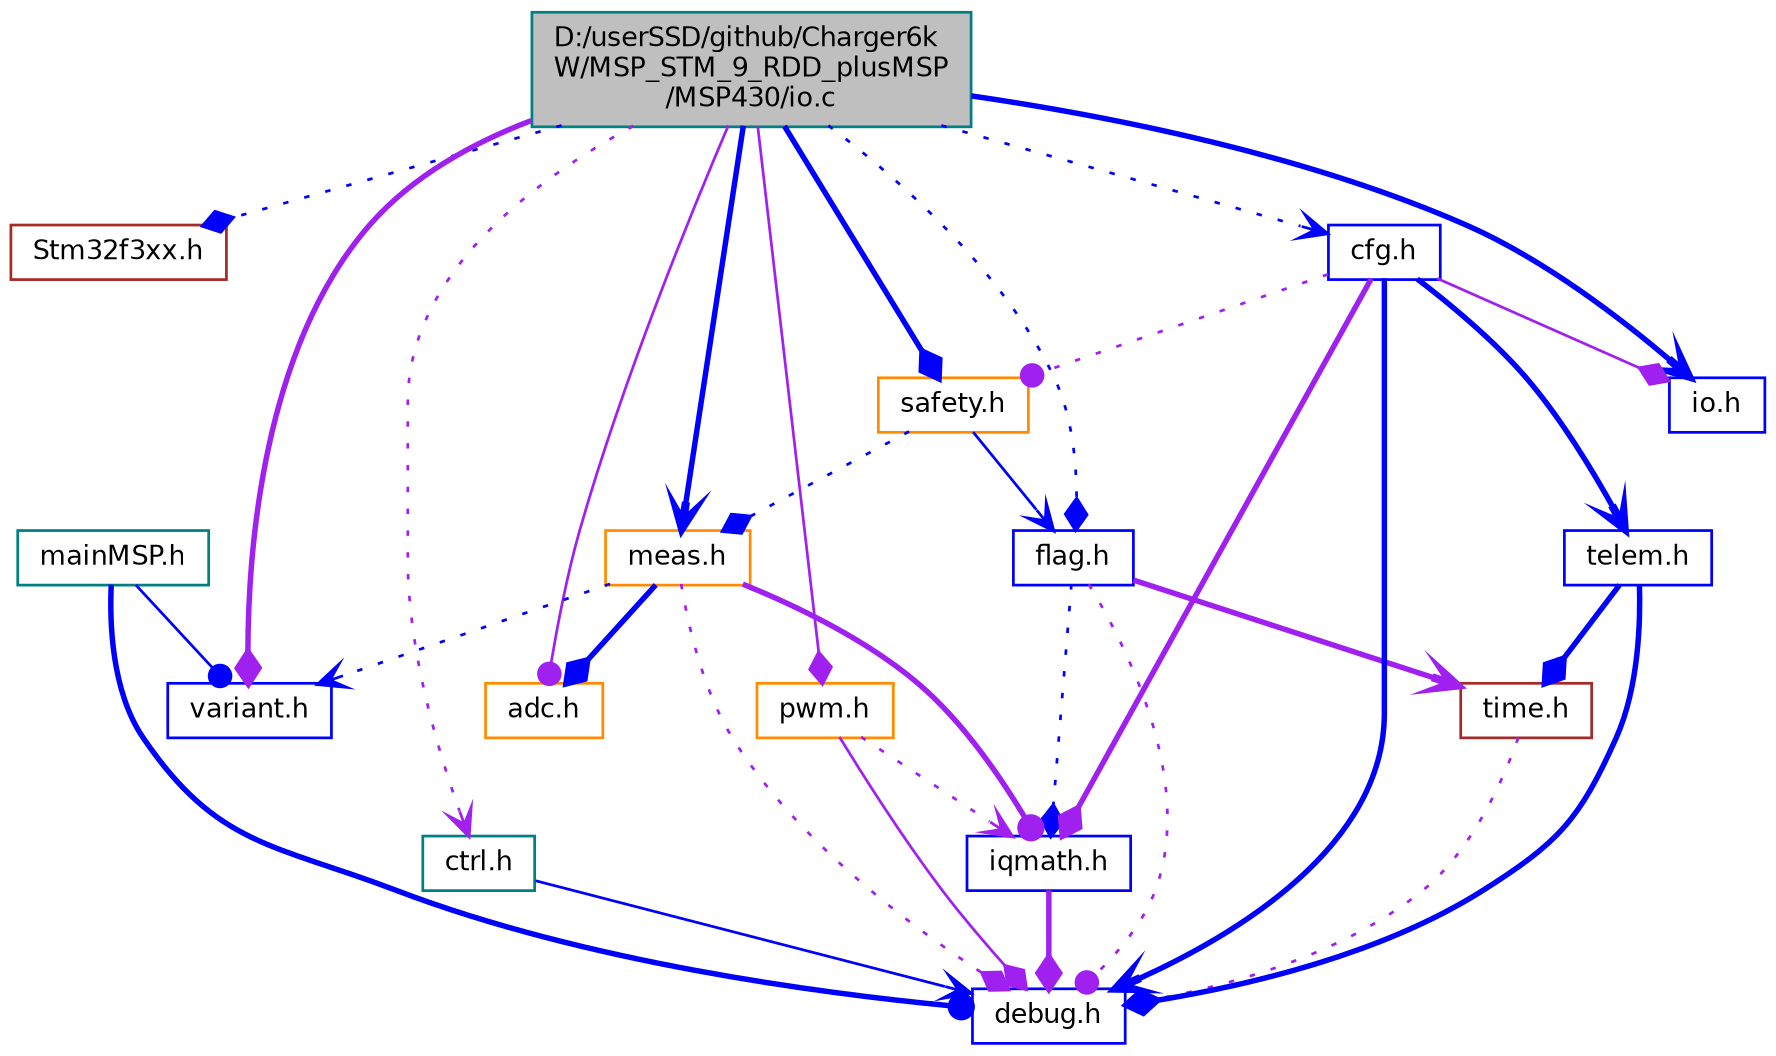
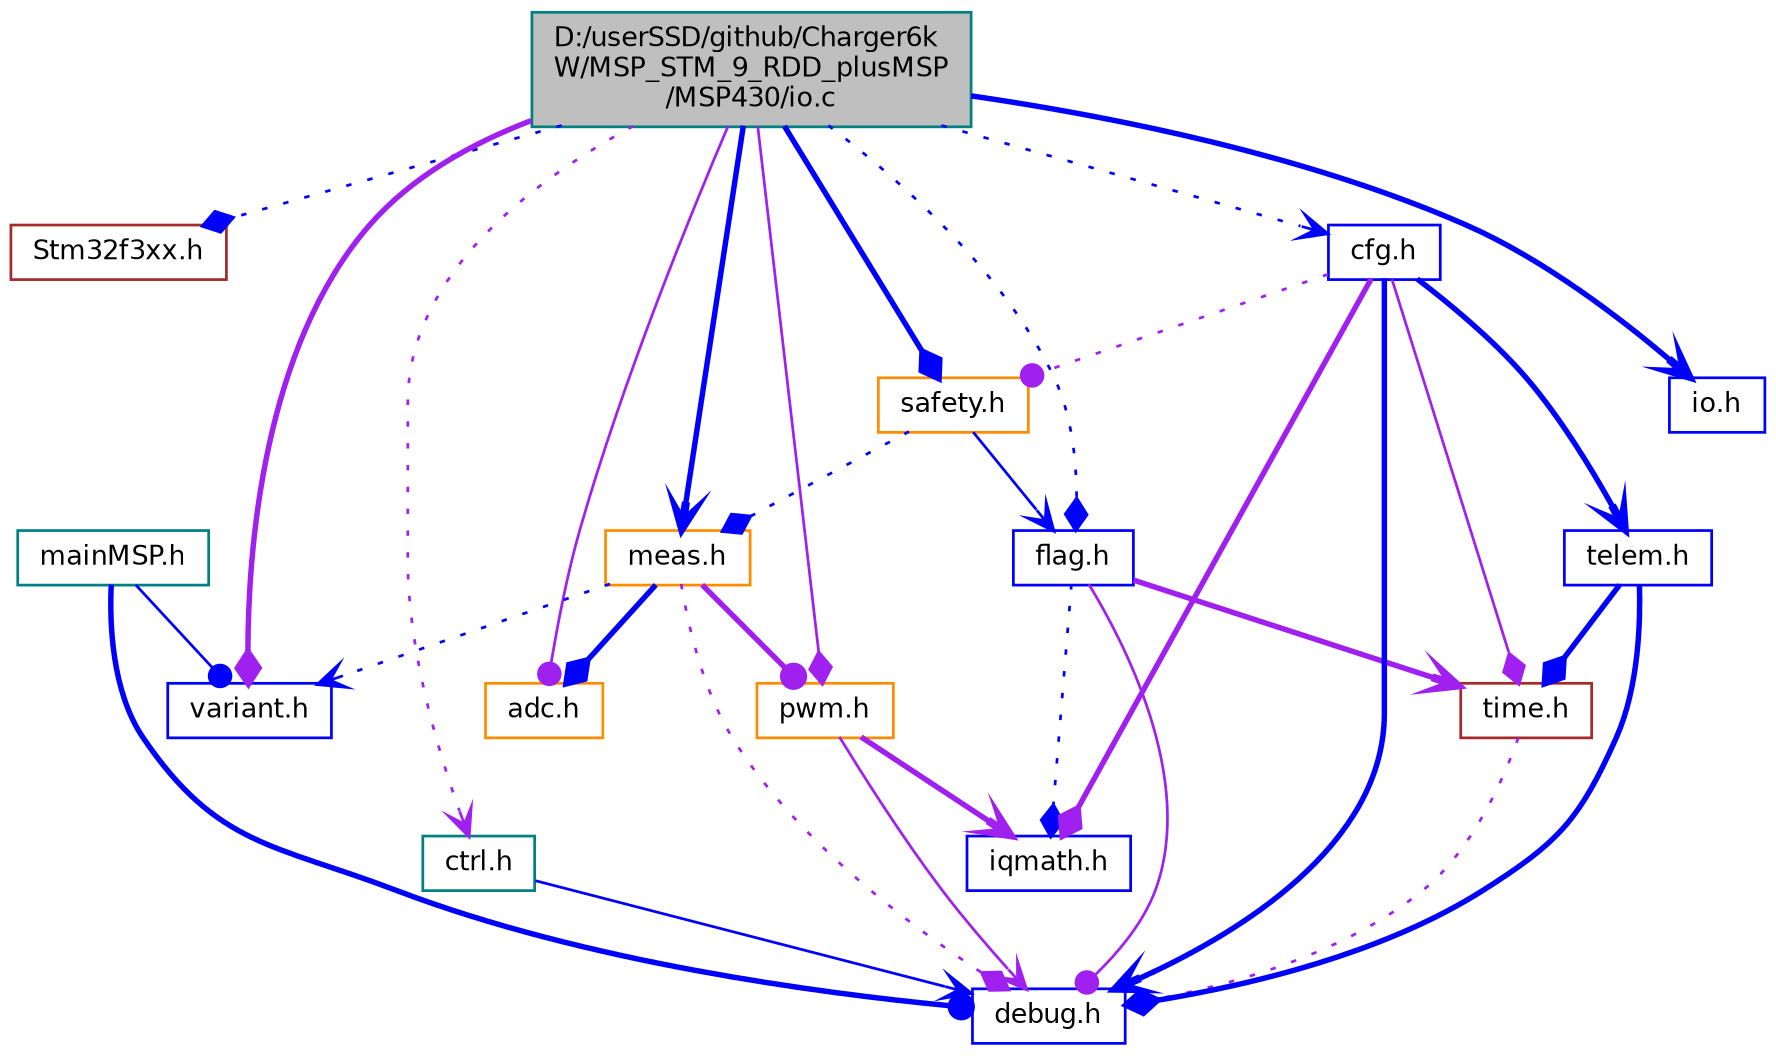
(1538, 323) -> (1450, 466)
(906, 674) -> (744, 626)
(925, 779) -> (925, 779)
(1164, 782) -> (1164, 782)
(918, 857) -> (918, 857)
(1049, 924) -> none
